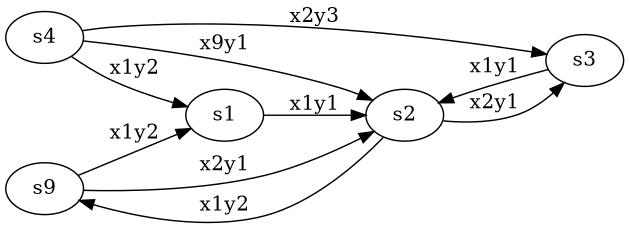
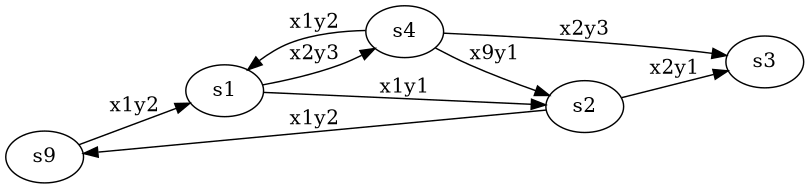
none -> (313, 73)
(500, 83) -> none
(226, 183) -> none
